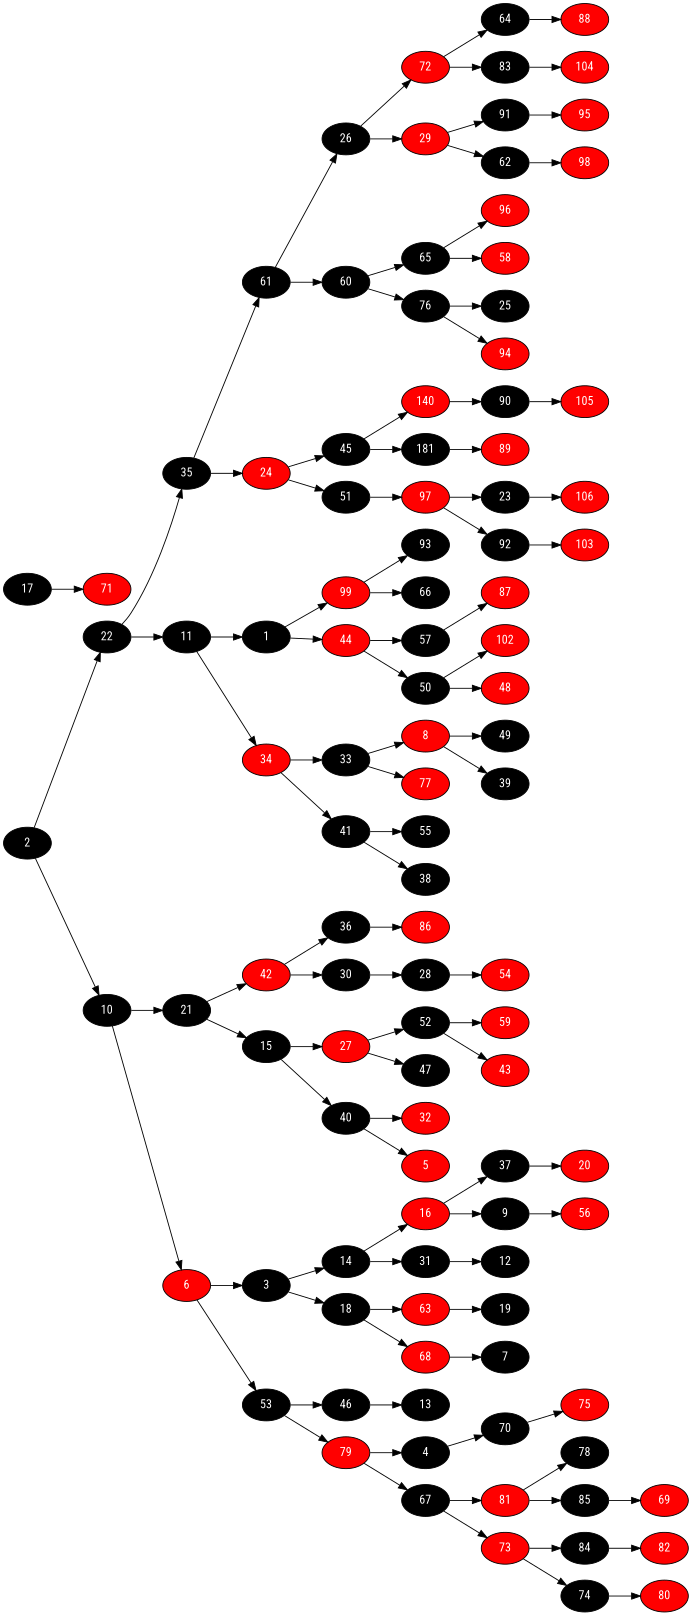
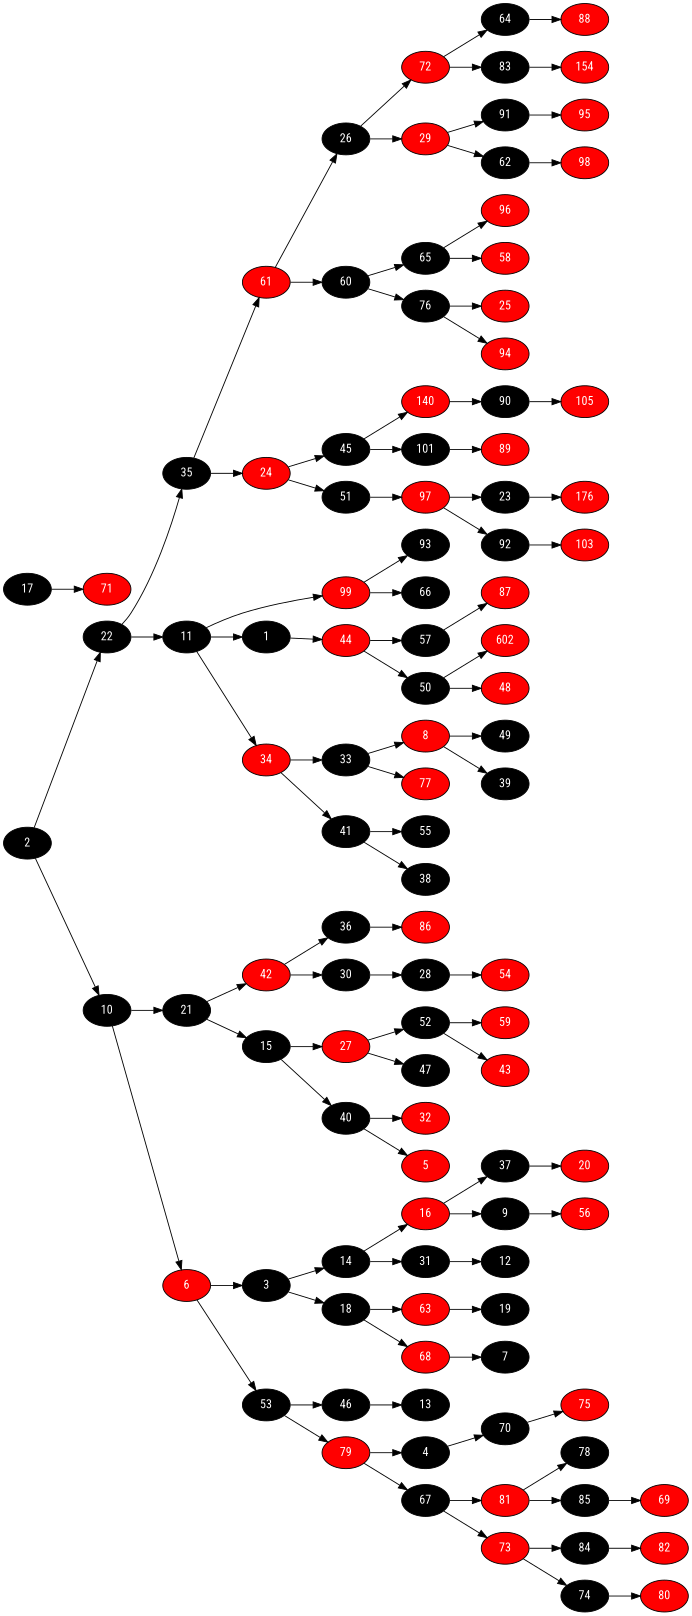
(585, 67) -> (585, 67)
(266, 282) -> (266, 282)
(505, 306) -> (505, 306)
(426, 449) -> (426, 449)
(585, 497) -> (585, 497)
(302, 617) -> (259, 609)
(505, 641) -> (505, 641)
